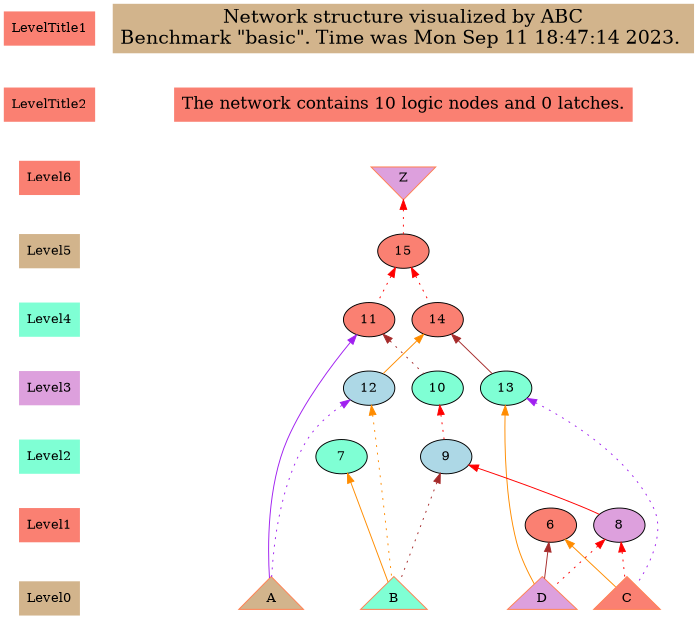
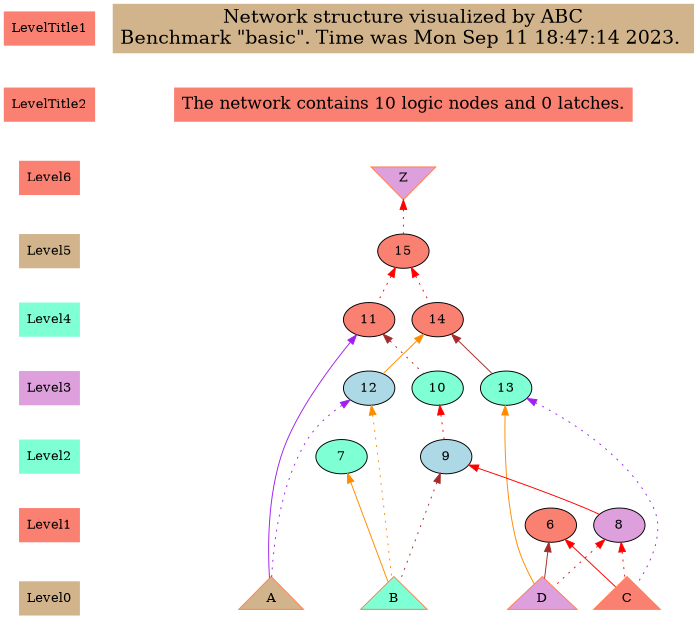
(594, 566) -> (594, 566)
